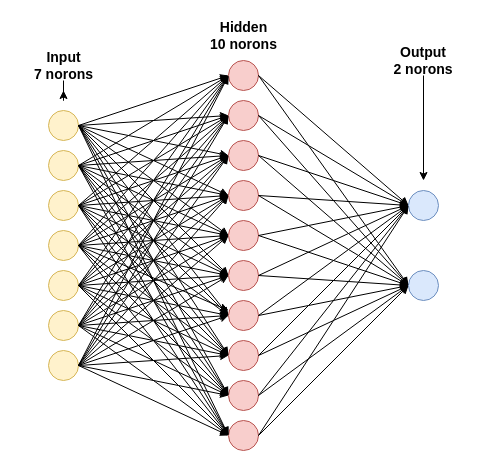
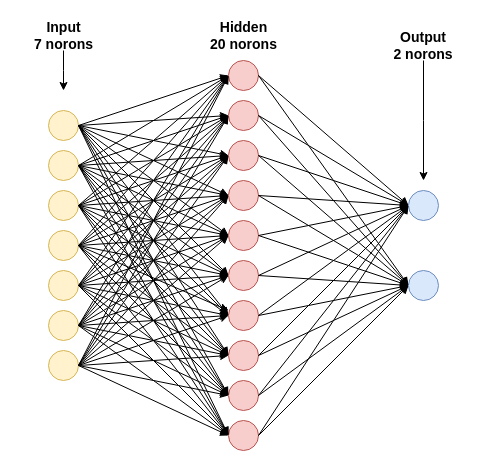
(244, 36) -> (244, 36)
(424, 61) -> (424, 46)
(64, 66) -> (64, 36)
